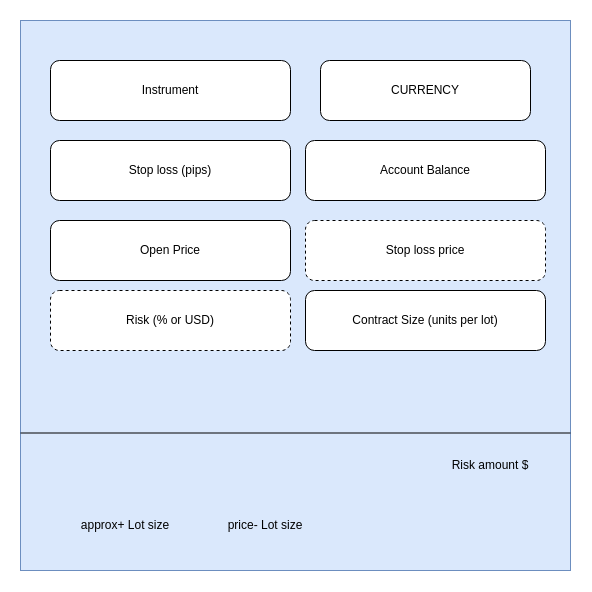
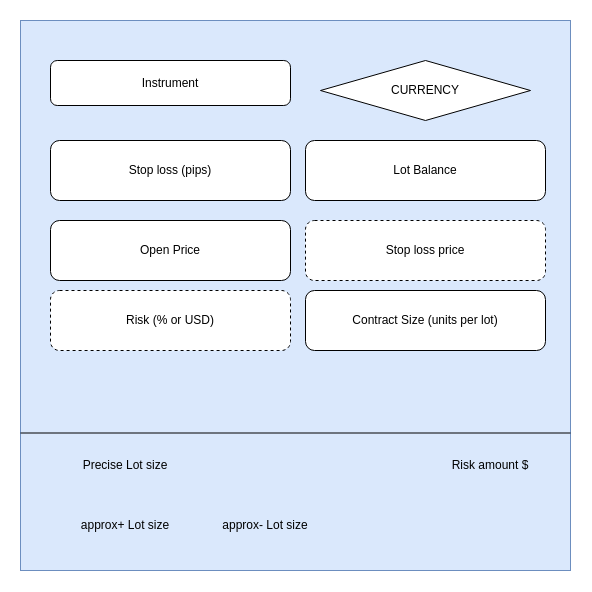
(171, 91) -> (171, 83)
(426, 91) -> (426, 91)
(426, 171) -> (426, 171)
none -> (126, 466)
(266, 526) -> (266, 526)
